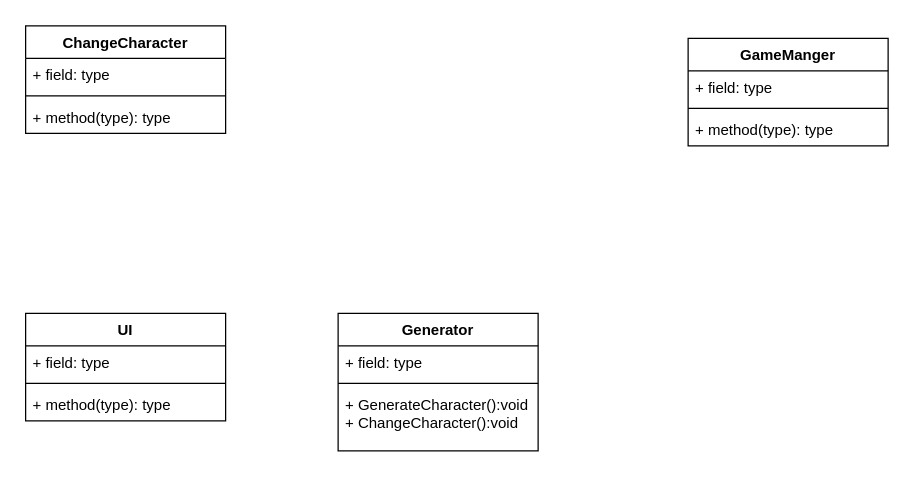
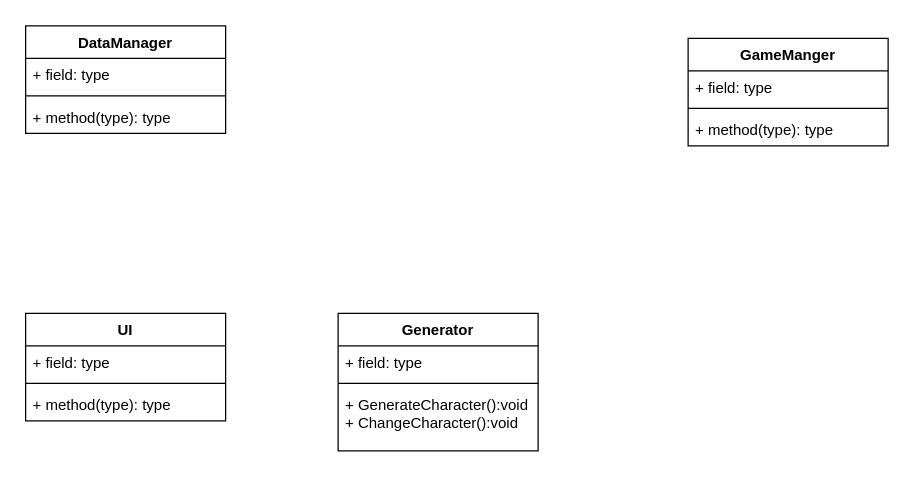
(125, 43) -> (125, 43)
